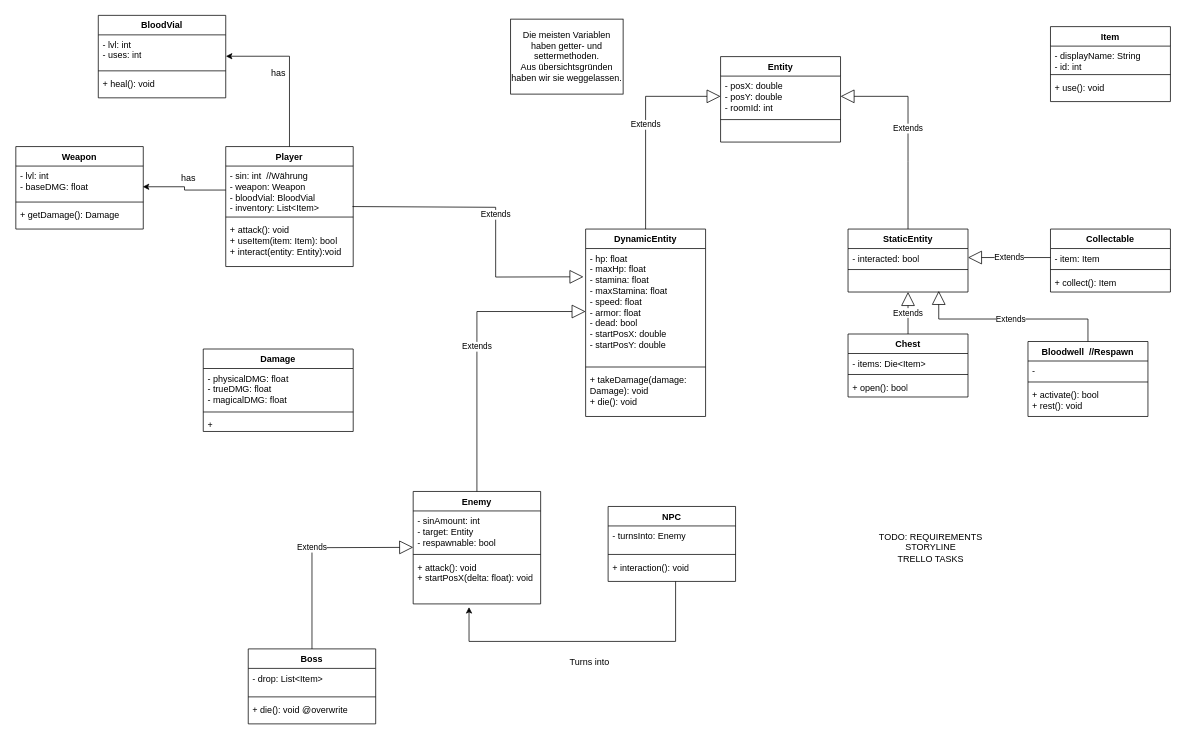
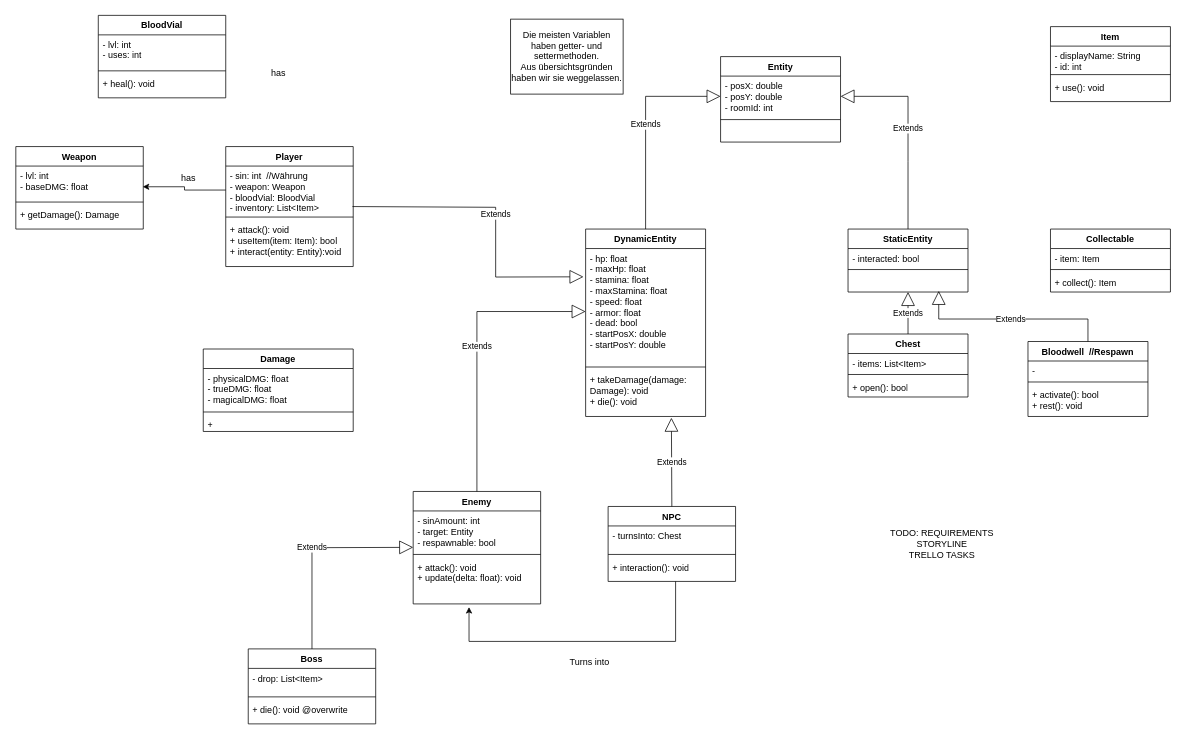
(289, 72) -> none
(1015, 258) -> none
(892, 364) -> (894, 364)
none -> (671, 470)
(654, 537) -> (654, 537)
(930, 548) -> (942, 544)
(477, 579) -> (477, 579)
